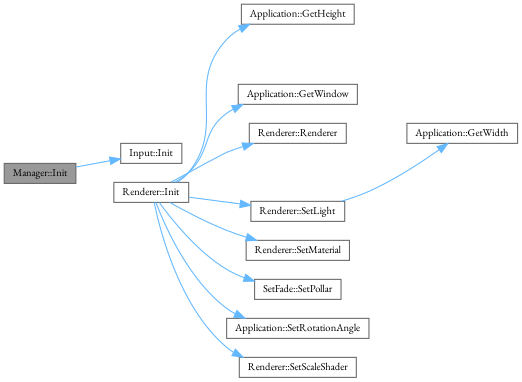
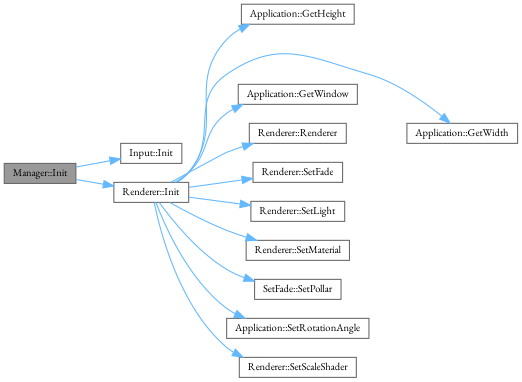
none -> (298, 172)
(392, 179) -> (277, 54)
none -> (90, 182)
